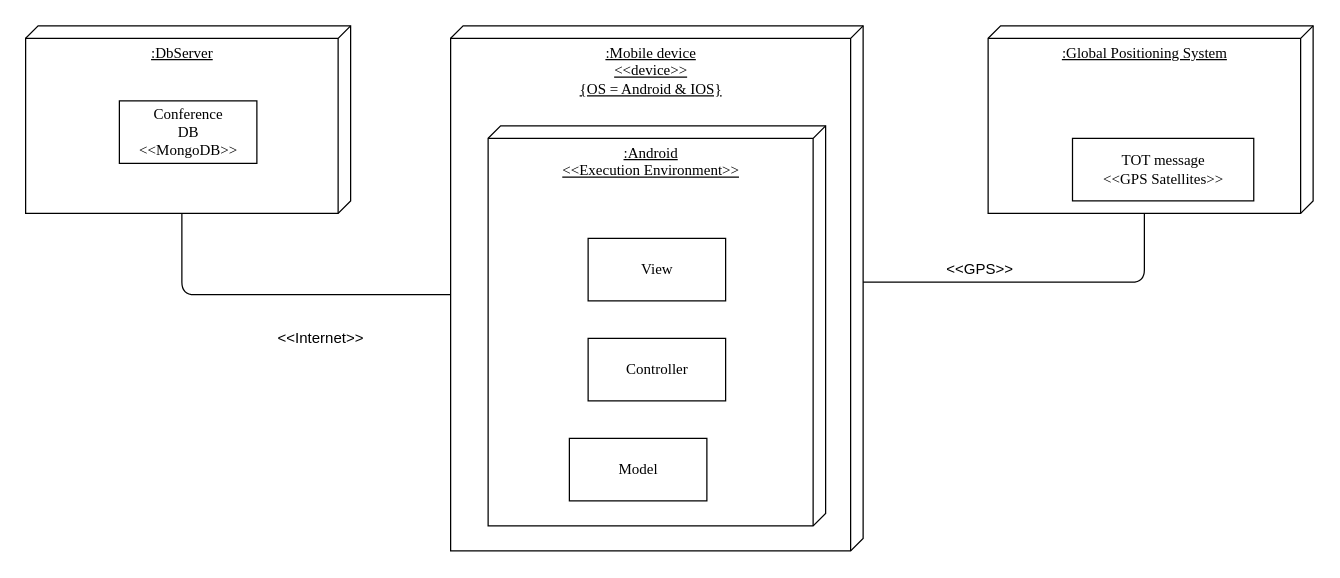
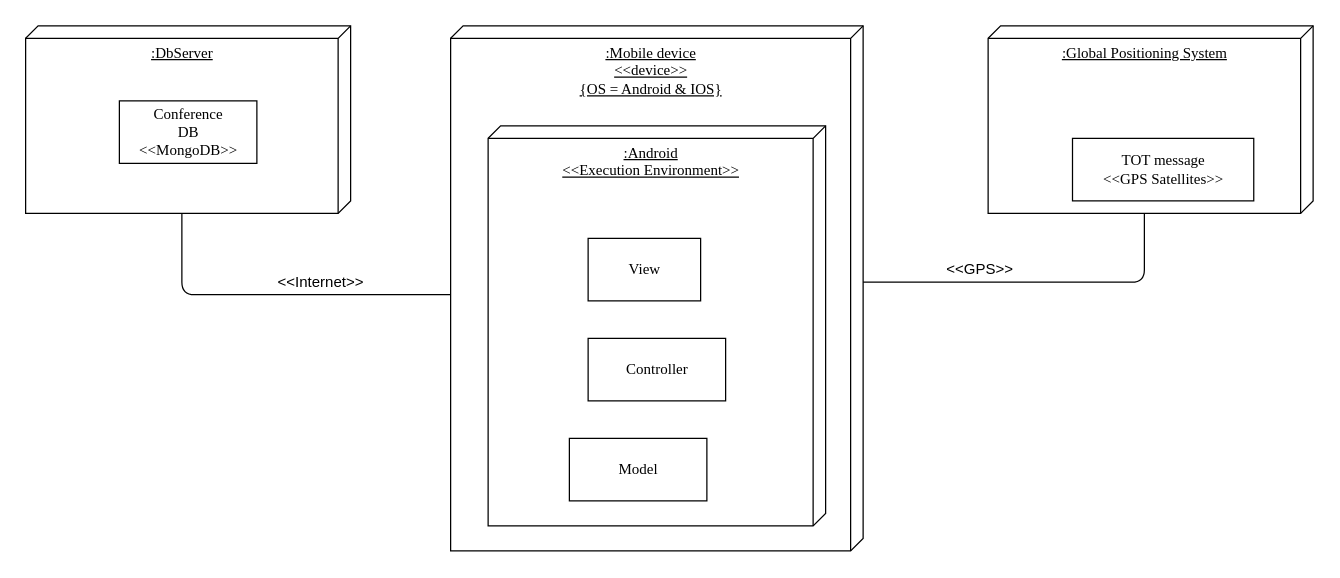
(657, 269) -> (644, 269)
(326, 338) -> (326, 282)
